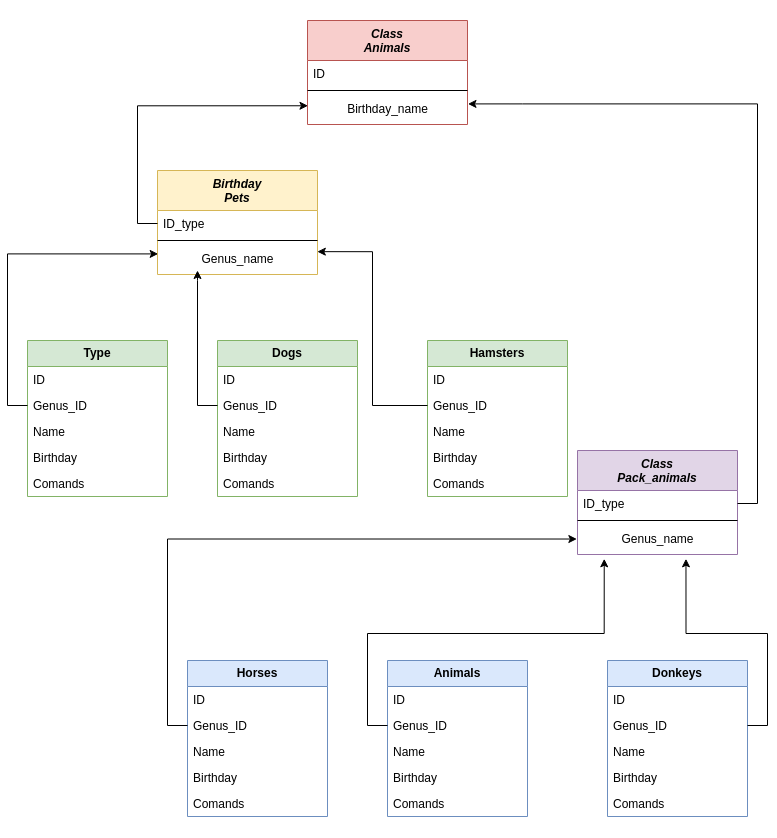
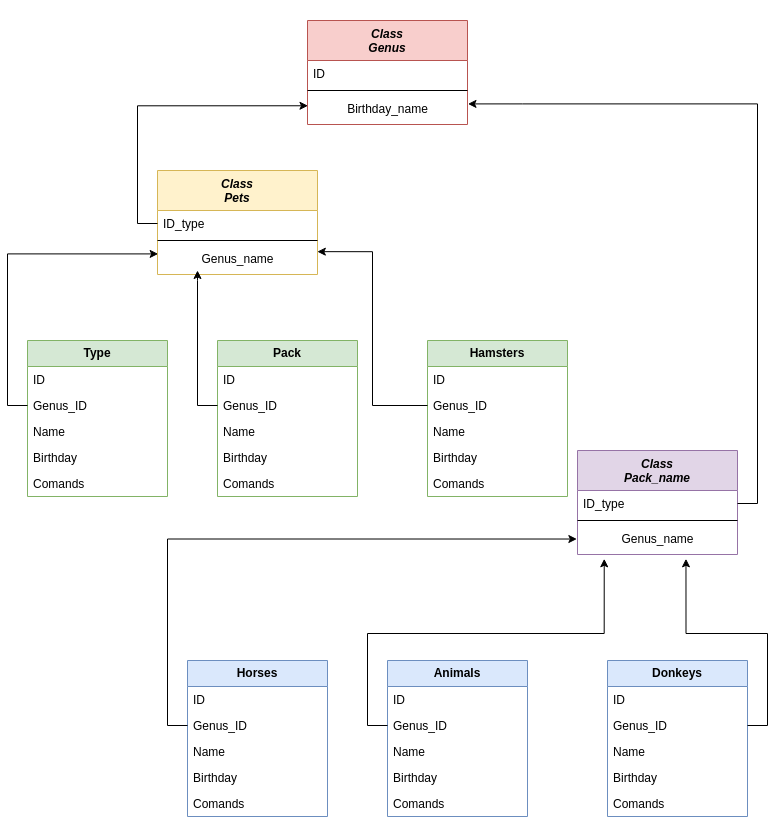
(387, 34) -> (387, 34)
(237, 184) -> (237, 184)
(288, 354) -> (288, 354)
(657, 464) -> (657, 464)
